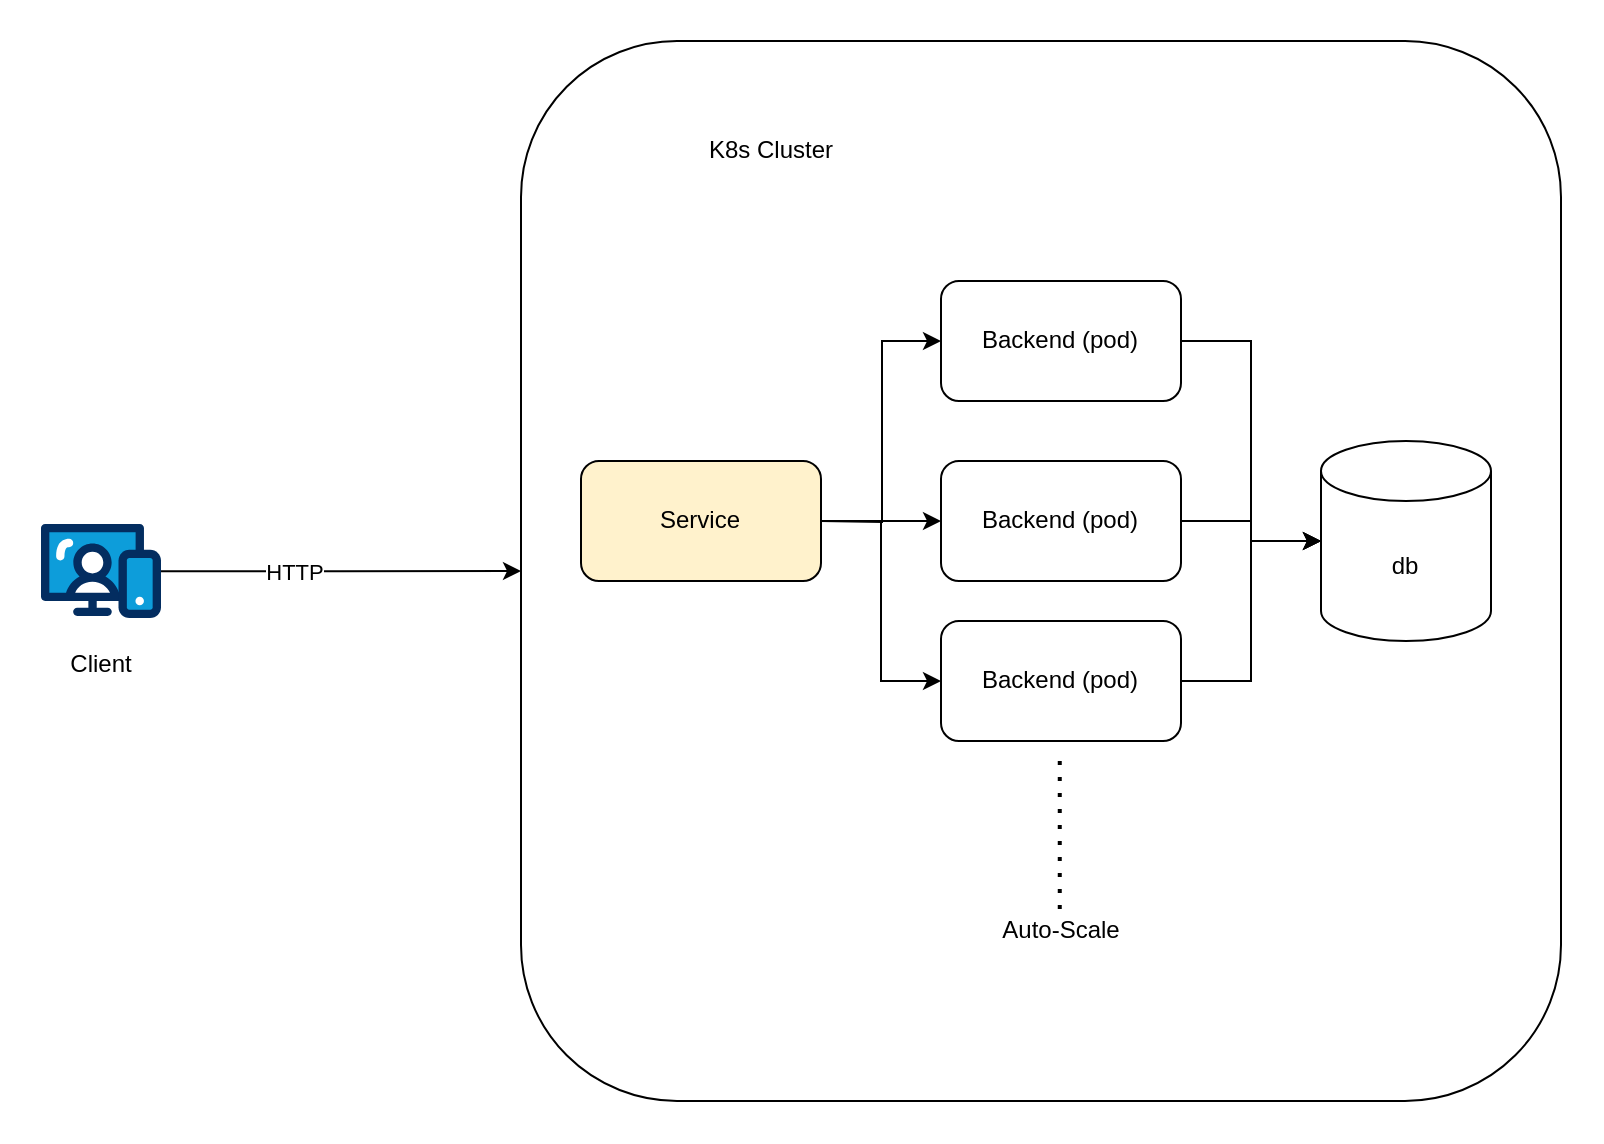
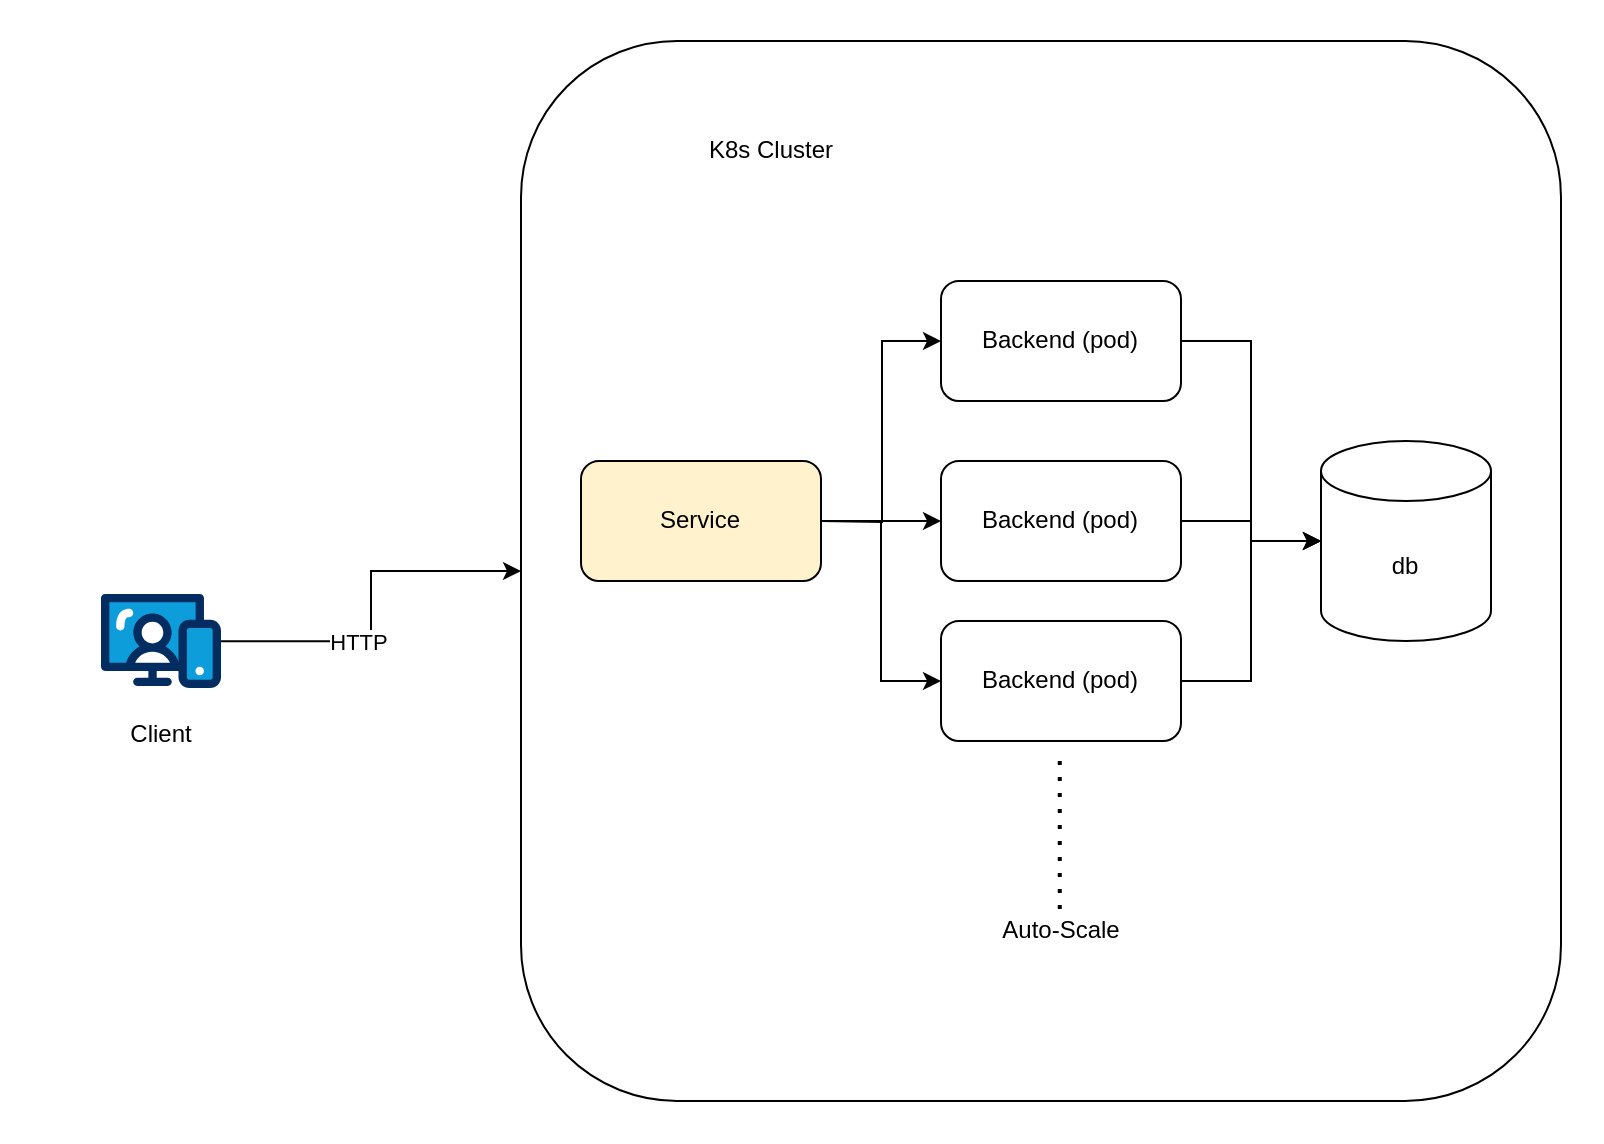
(101, 571) -> (161, 641)
